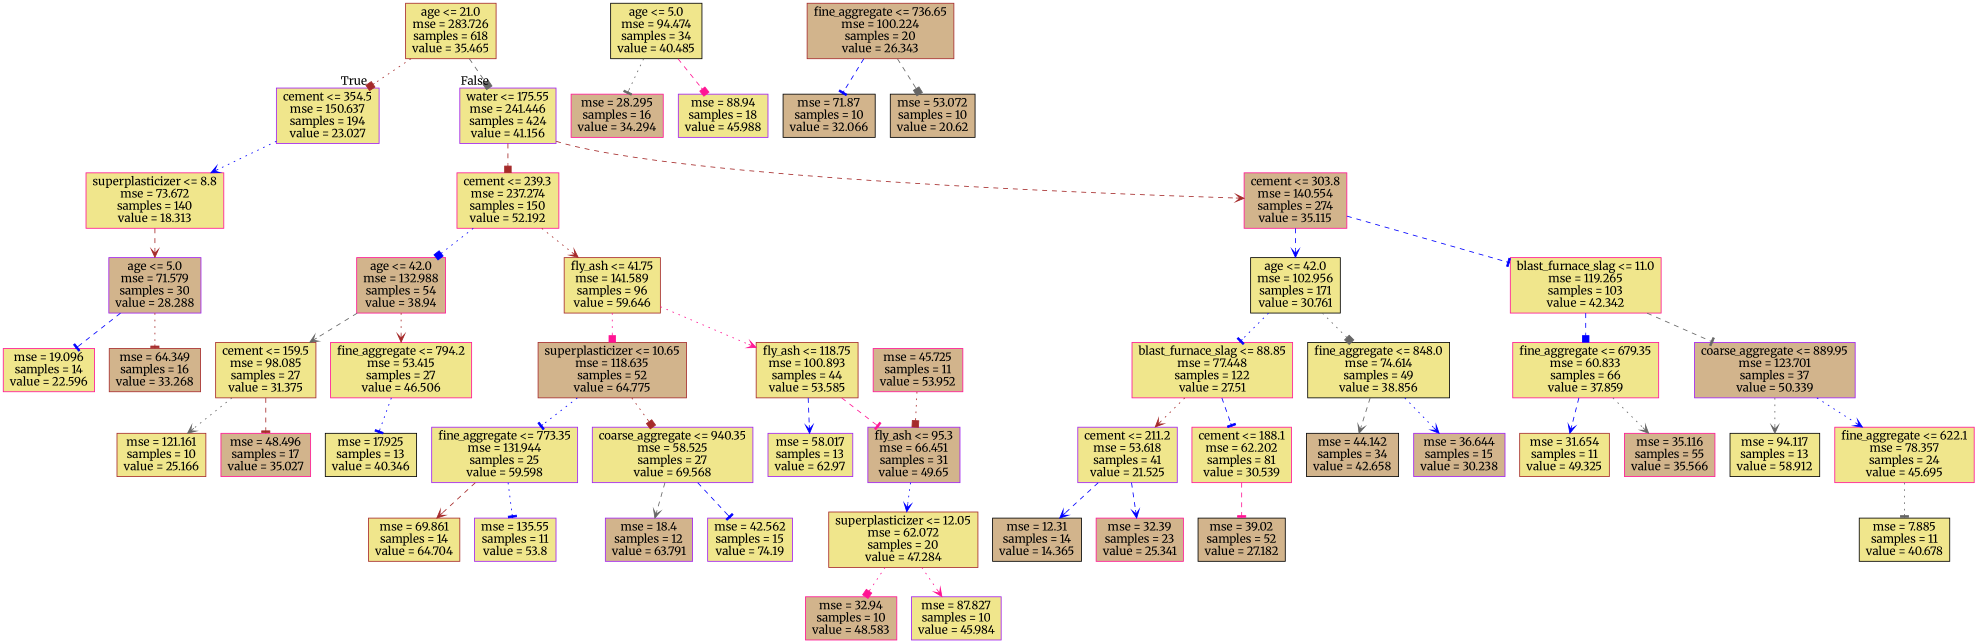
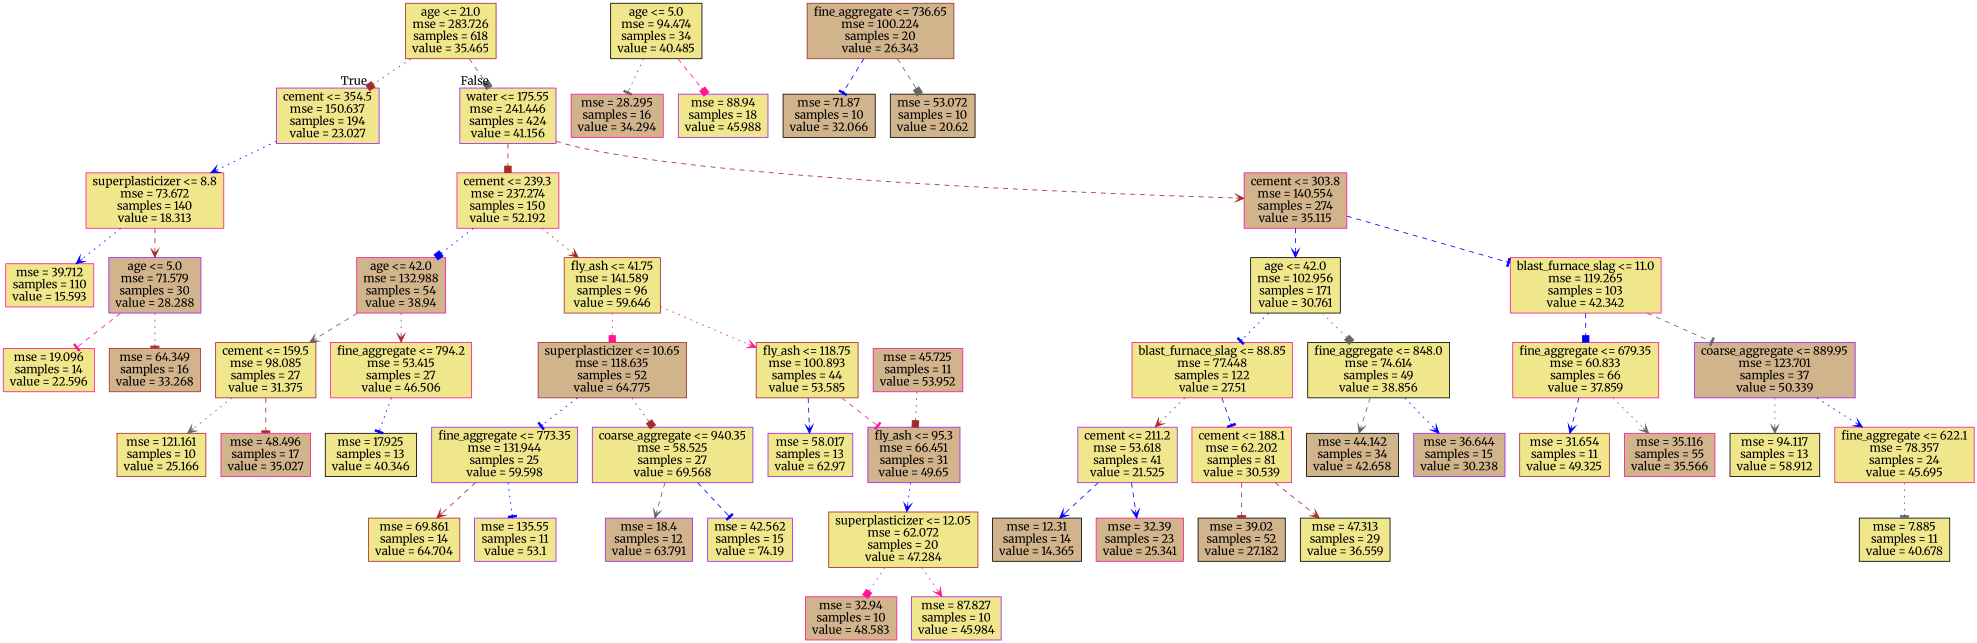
none -> (50, 285)
(100, 330) -> (100, 330)
(1242, 498) -> (1242, 498)
(515, 540) -> (515, 540)
none -> (1345, 540)
